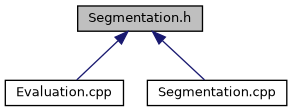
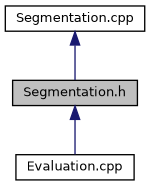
(184, 60) -> (75, 63)
